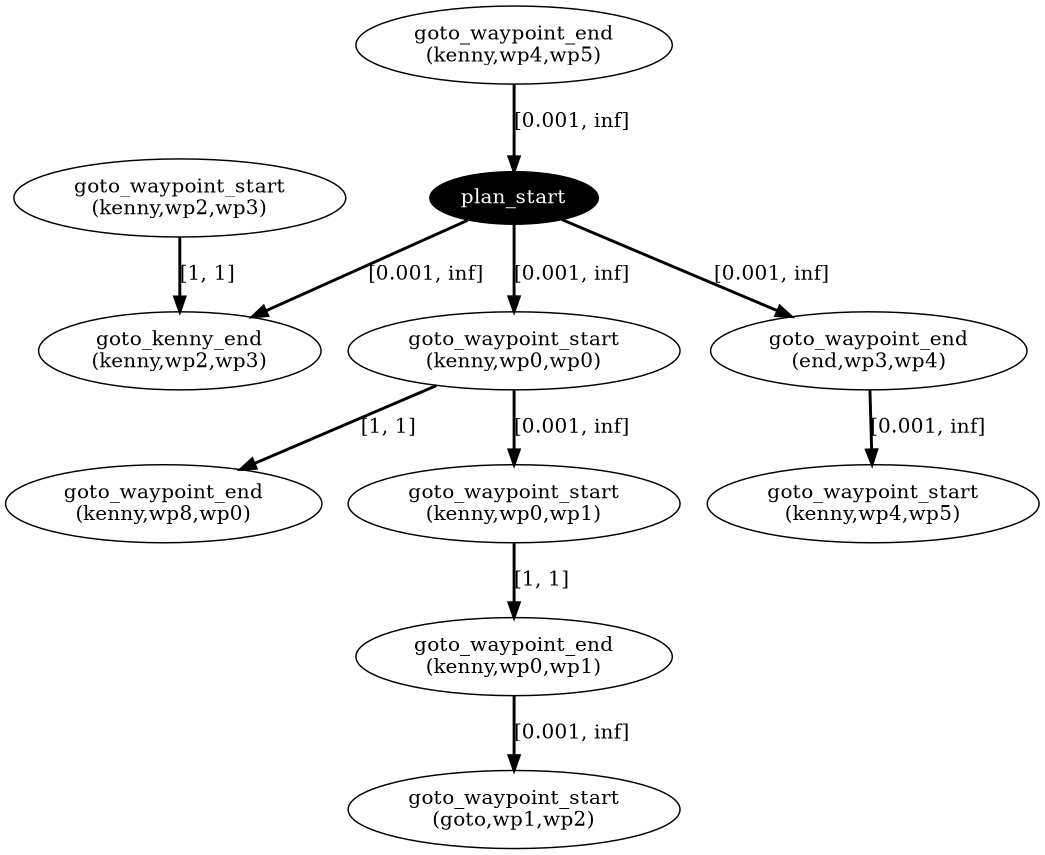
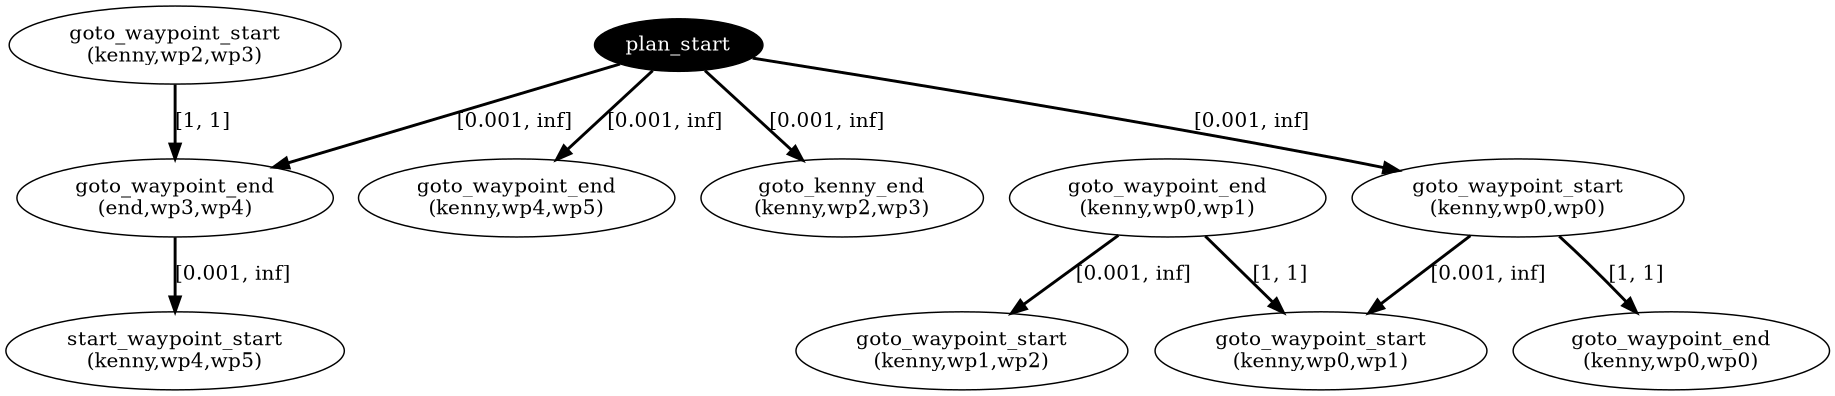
(514, 120) -> (610, 110)
(180, 267) -> (175, 114)
(164, 504) -> (1671, 351)
(873, 504) -> (175, 351)
(514, 573) -> (1239, 269)
(514, 810) -> (962, 351)
